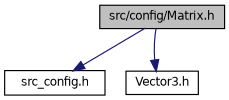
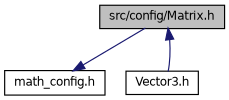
(154, 44) -> (170, 56)
(55, 83) -> (55, 83)
